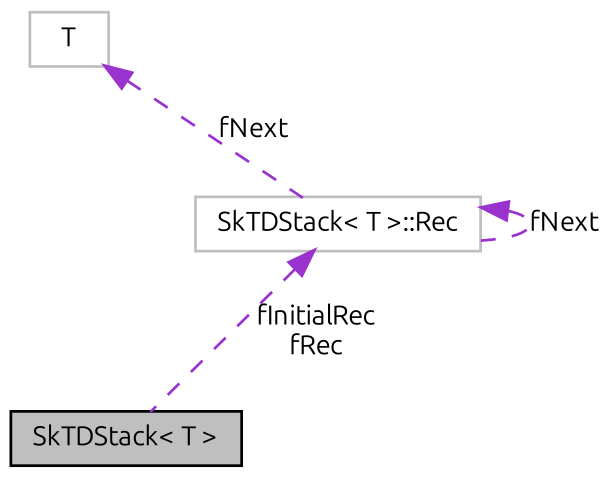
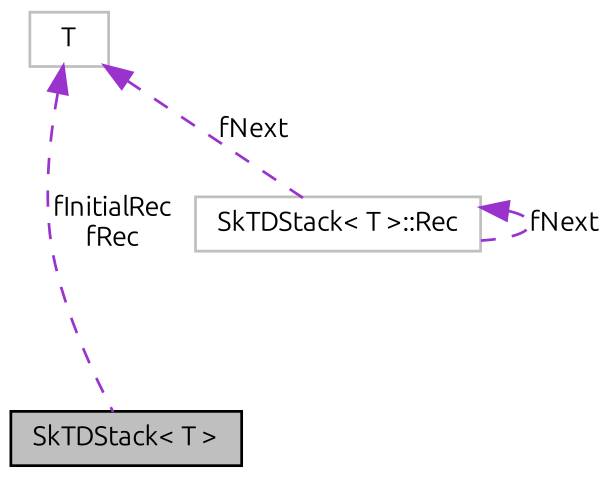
(223, 340) -> (54, 258)
